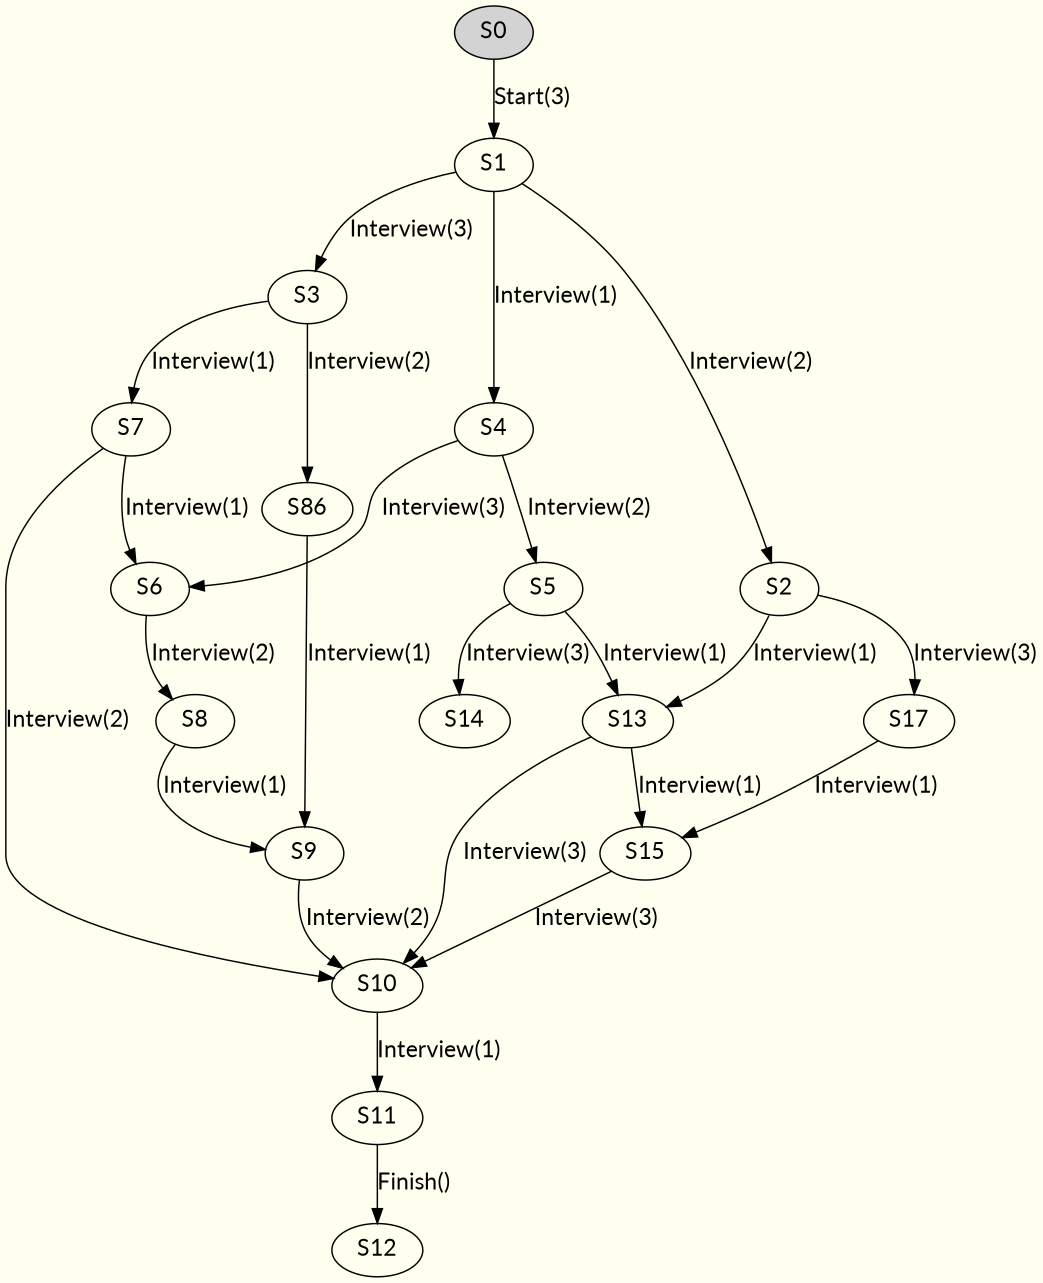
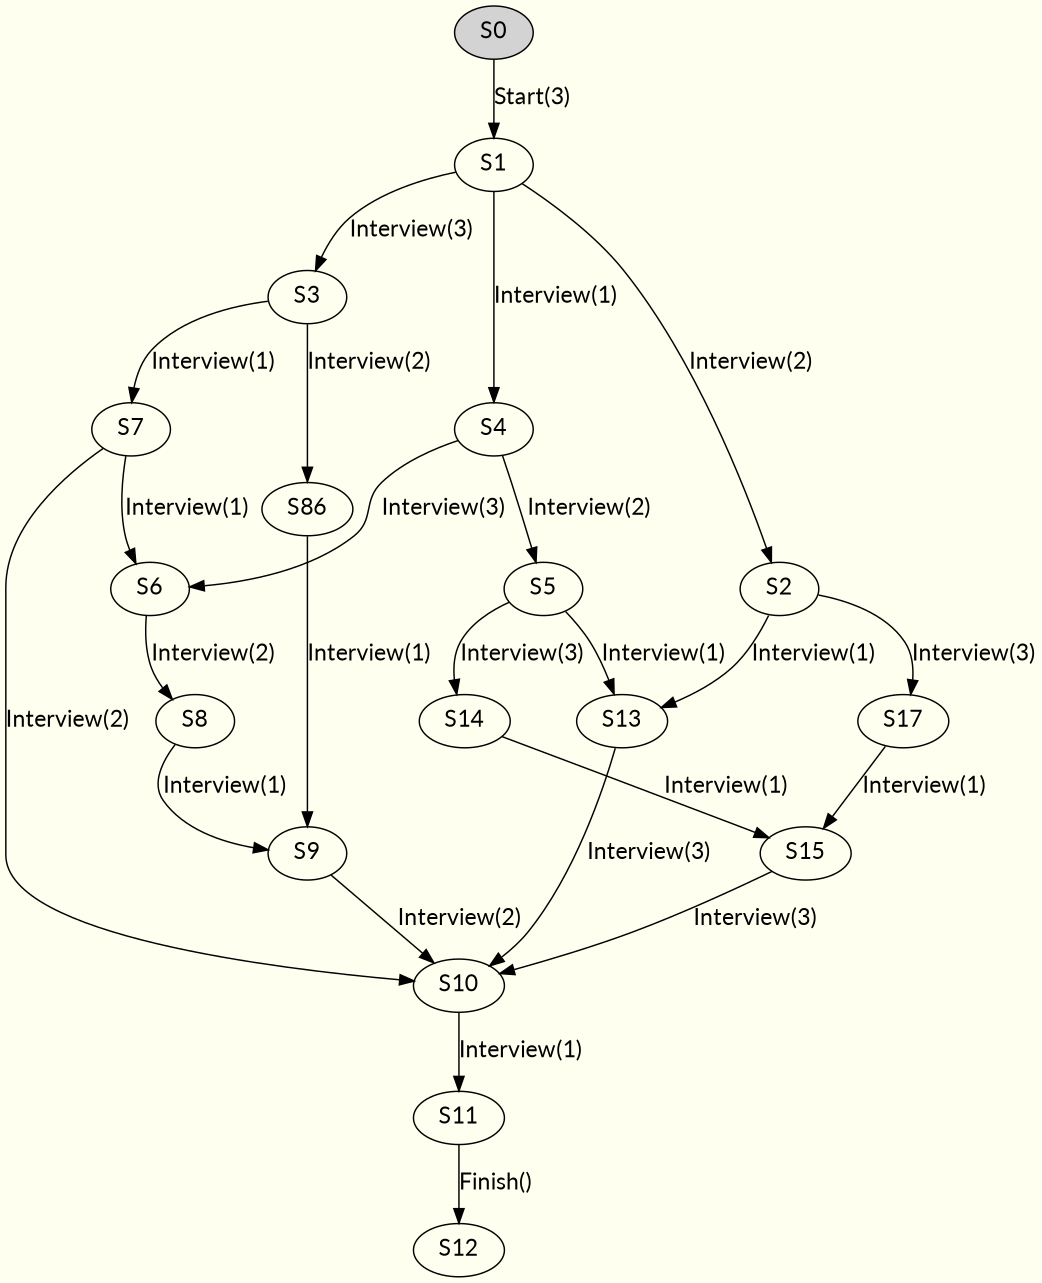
(636, 780) -> (629, 784)
